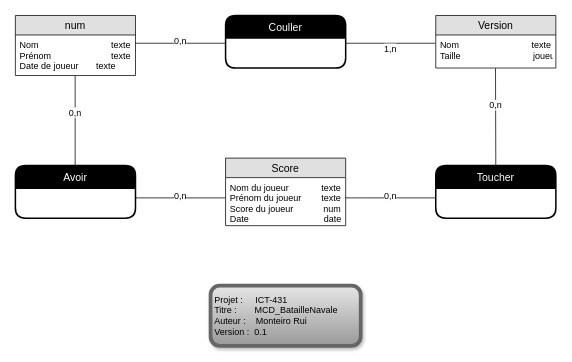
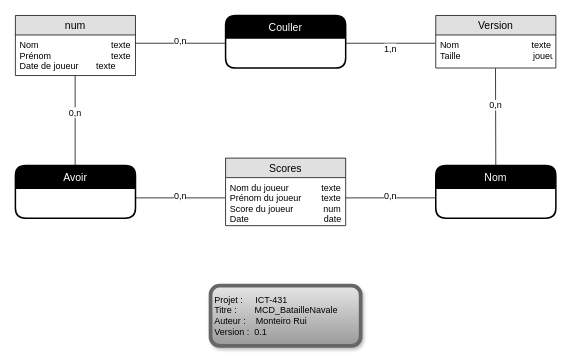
(285, 168) -> (285, 168)
(495, 177) -> (495, 177)
